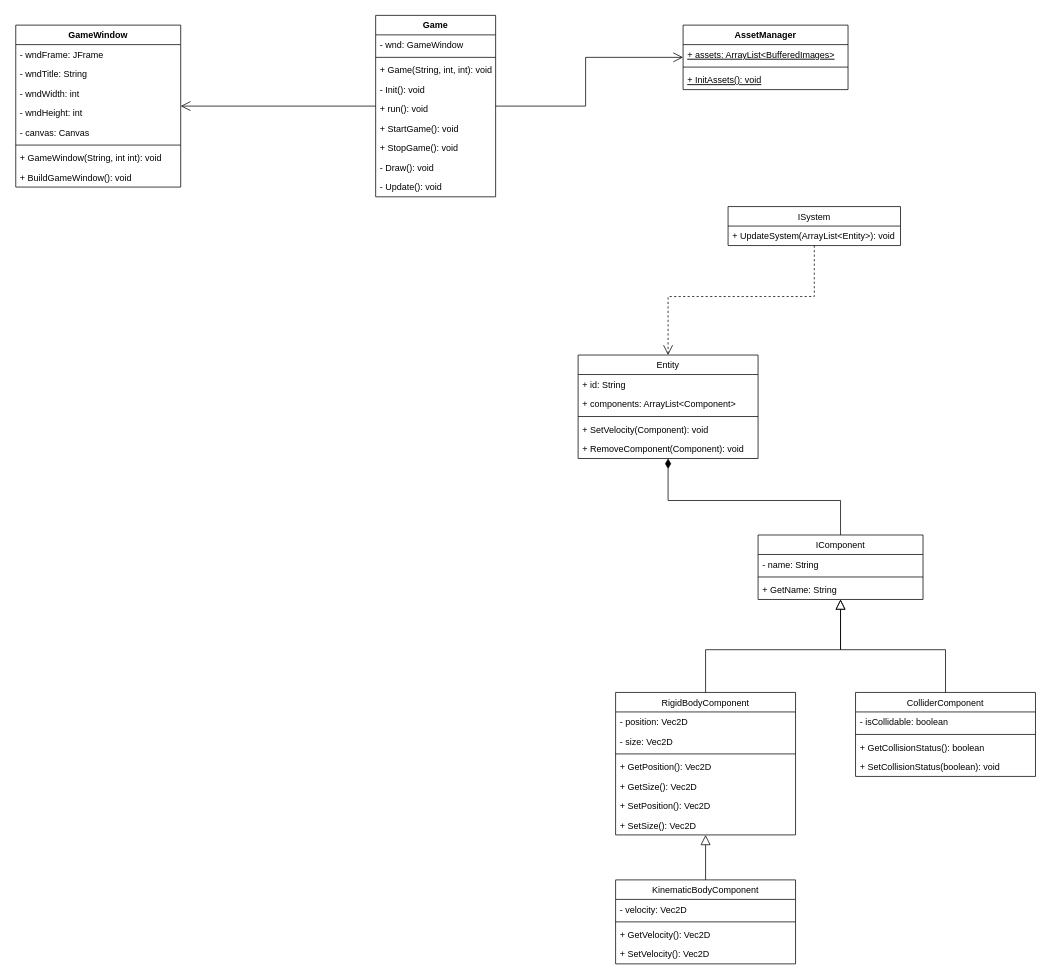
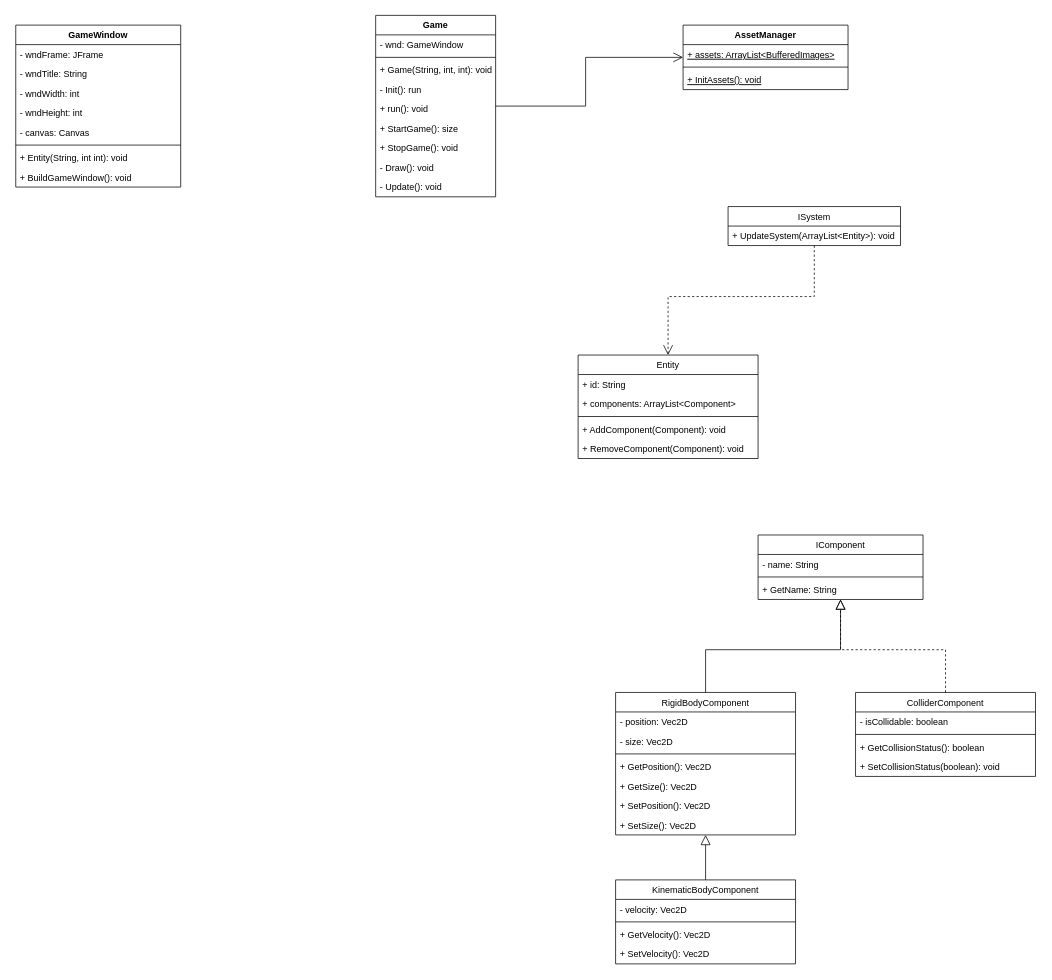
(409, 90) -> (408, 90)
(279, 106) -> none
(423, 129) -> (423, 129)
(95, 158) -> (85, 158)
(651, 430) -> (655, 430)
(769, 501) -> none
(913, 650) -> (913, 650)
